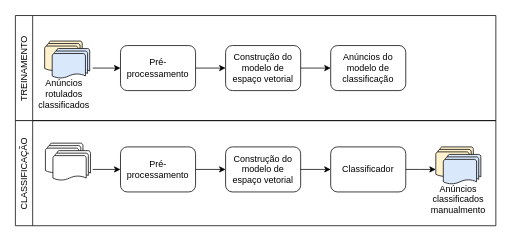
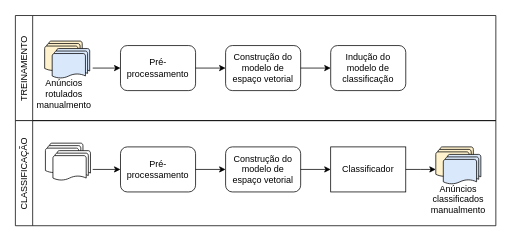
(368, 68) -> (368, 68)
(64, 94) -> (64, 94)
(368, 169) -> (368, 169)
